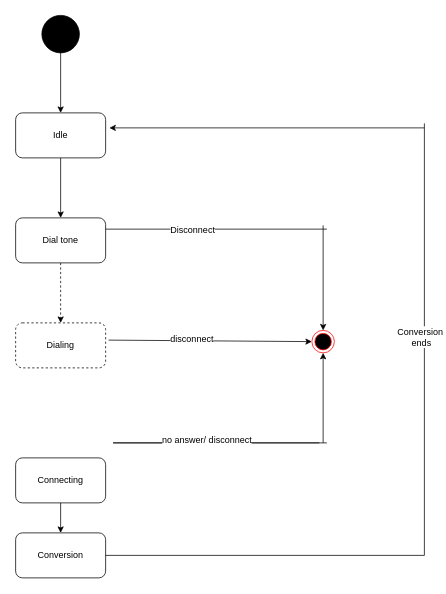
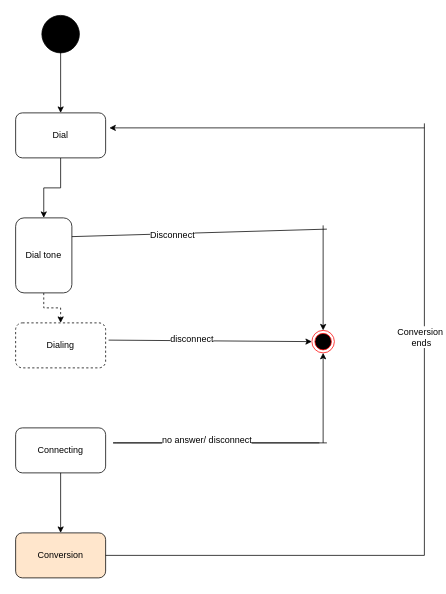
(60, 135) -> (60, 135)
(60, 240) -> (44, 255)
(60, 480) -> (60, 450)
(60, 555) -> (60, 555)
